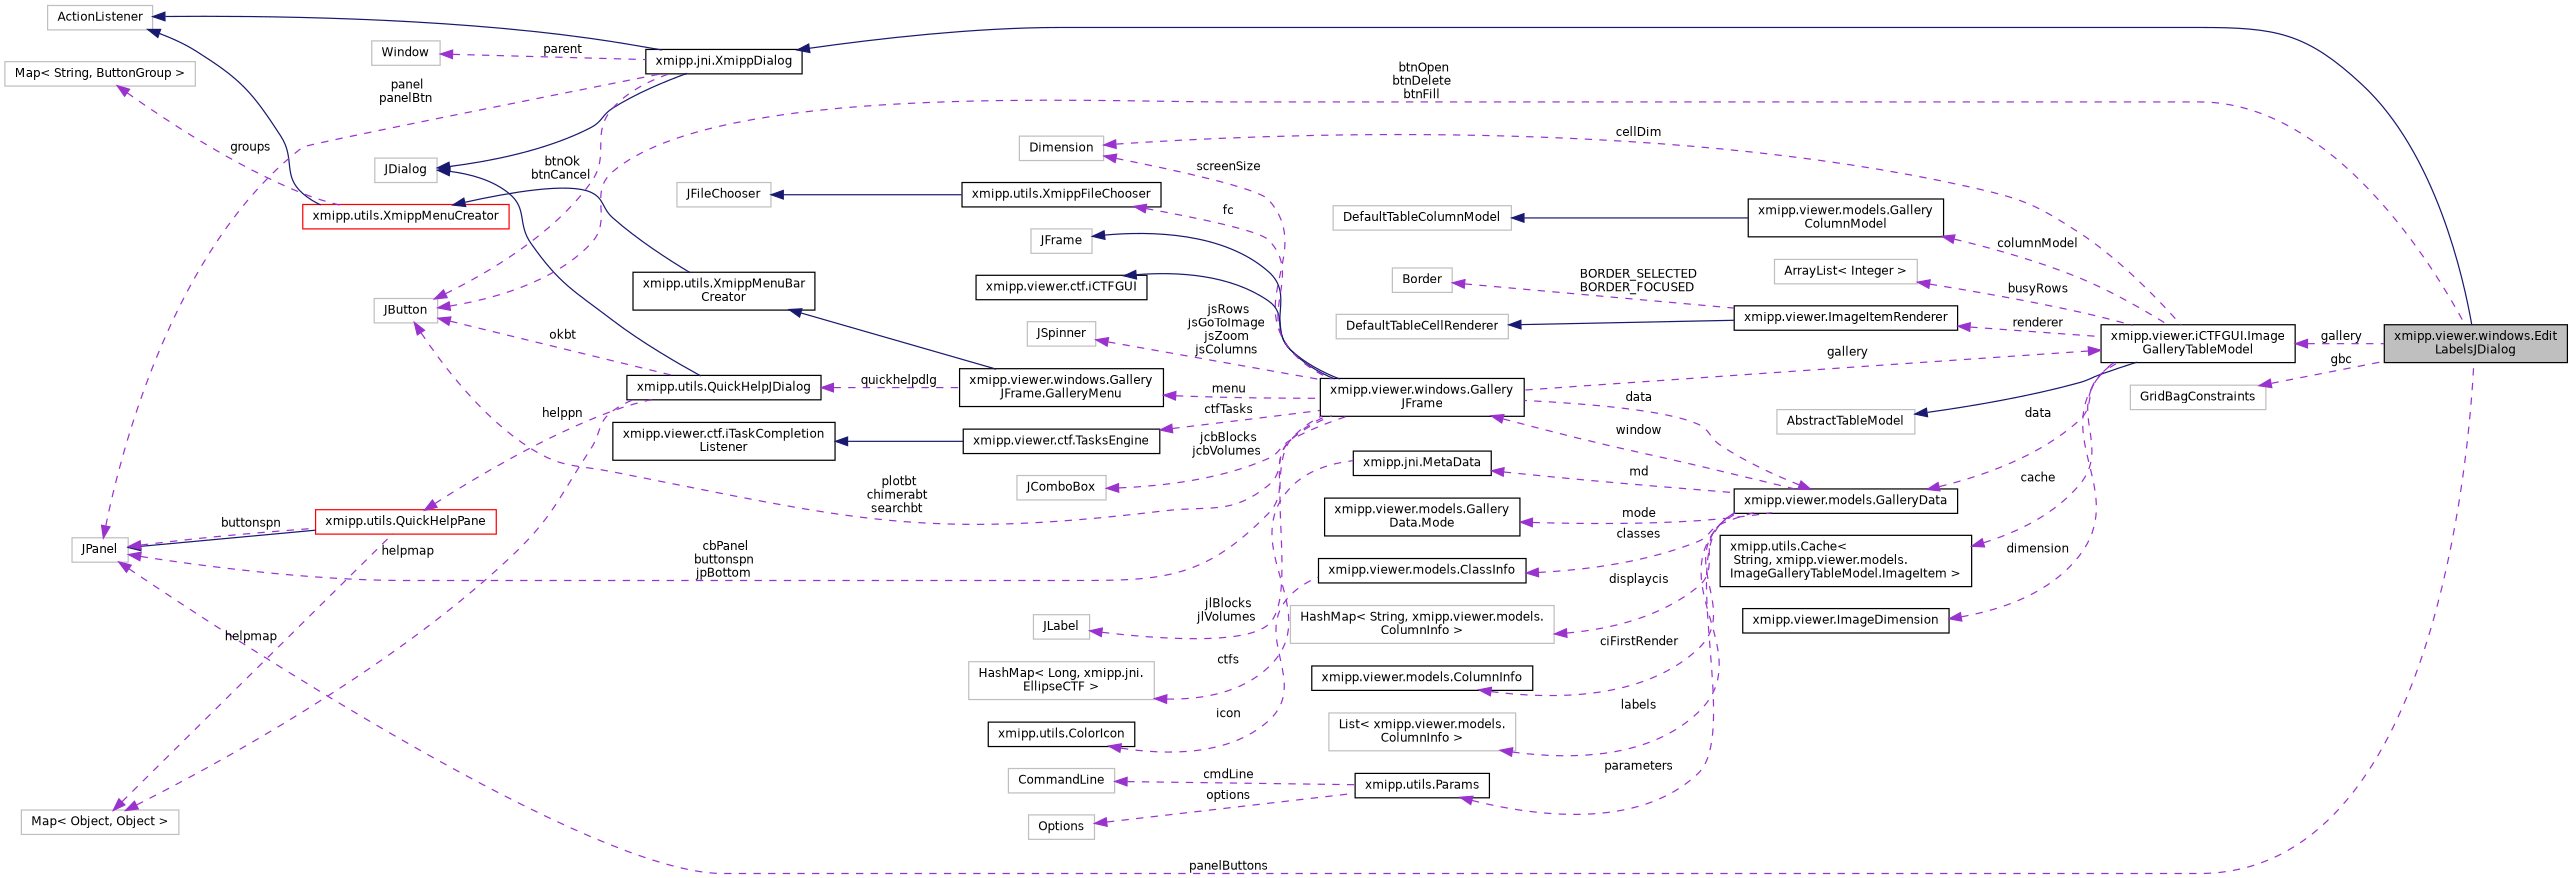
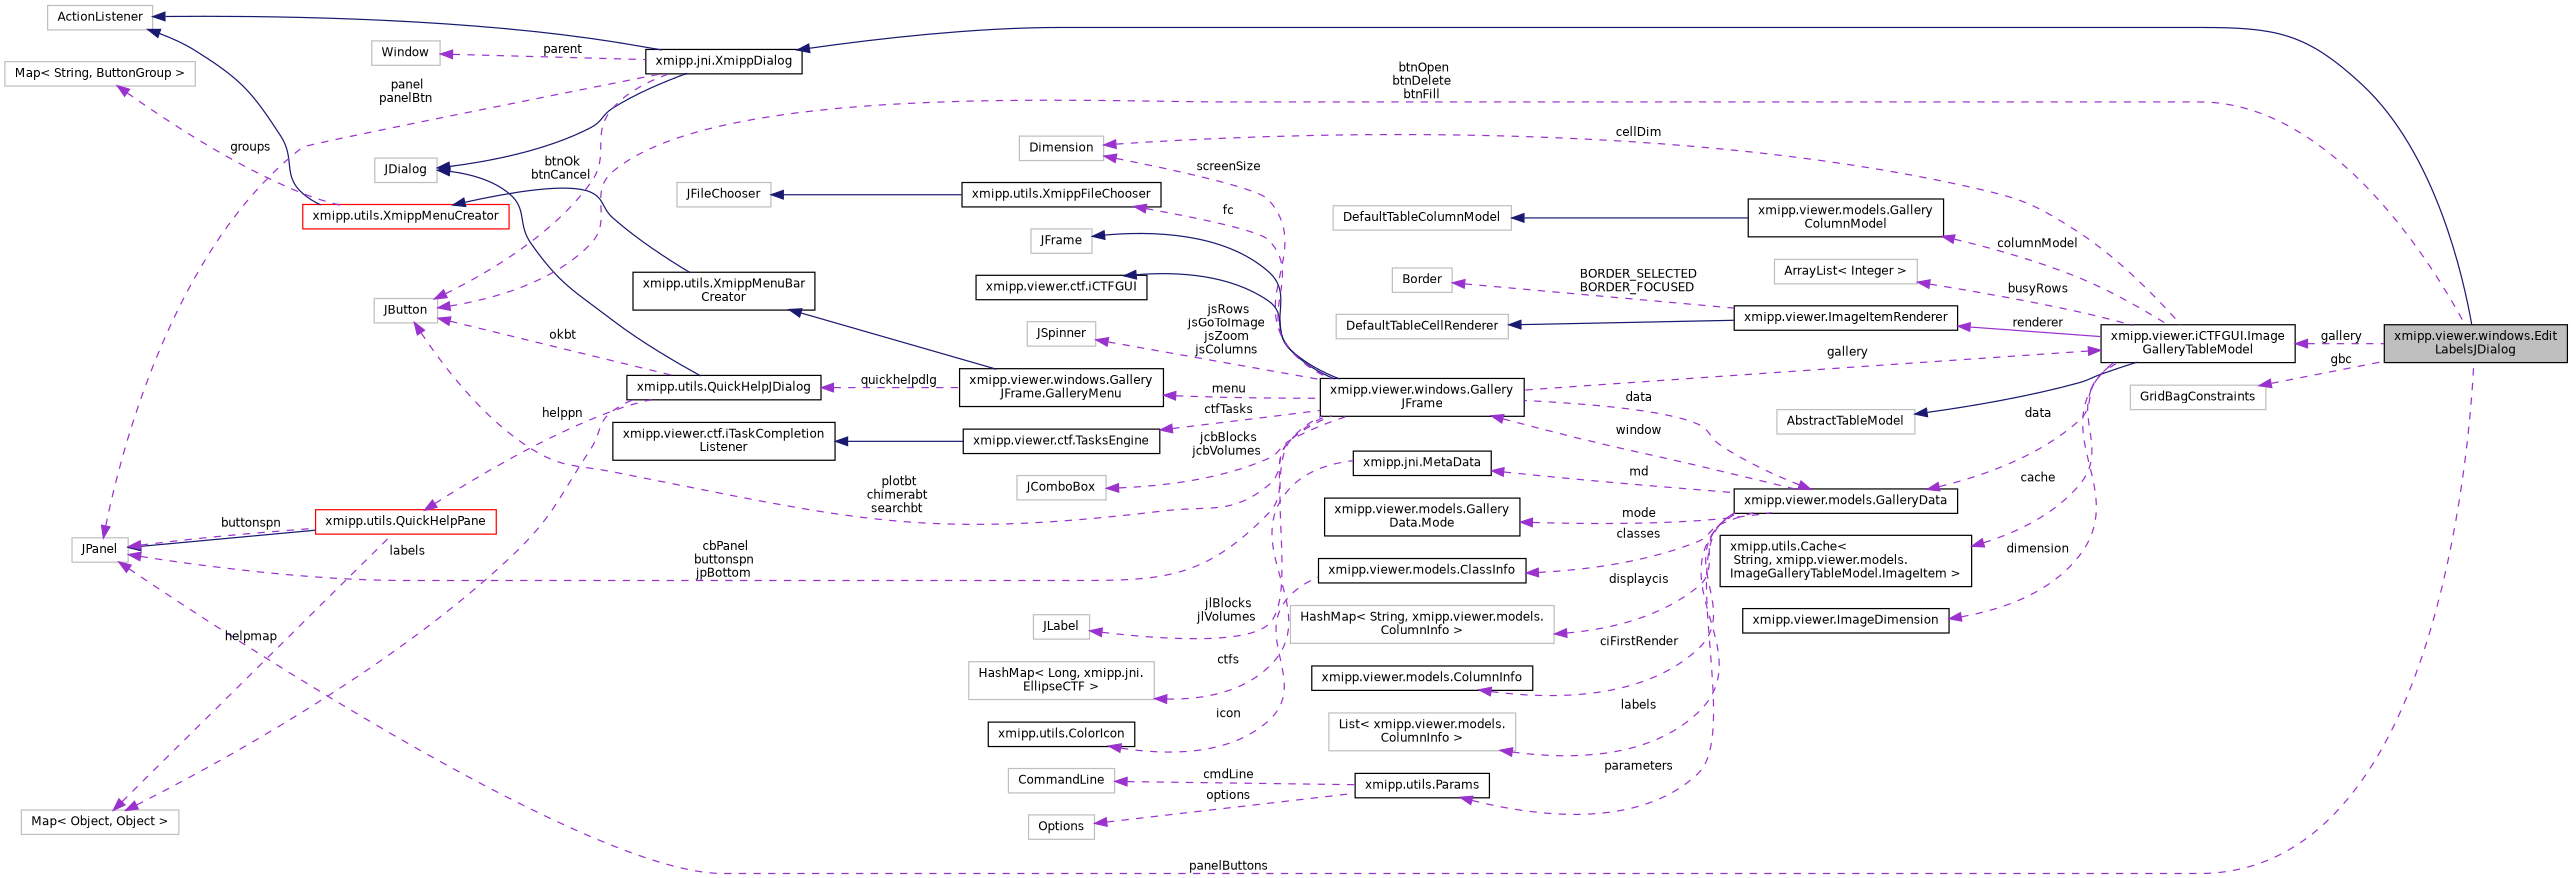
(2035, 332) -> (2035, 332)
(406, 552) -> (406, 552)
